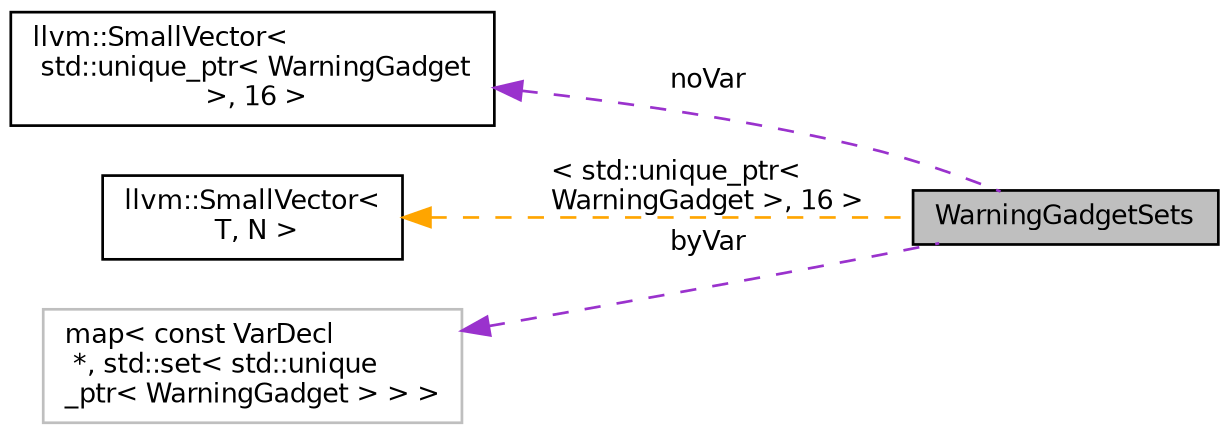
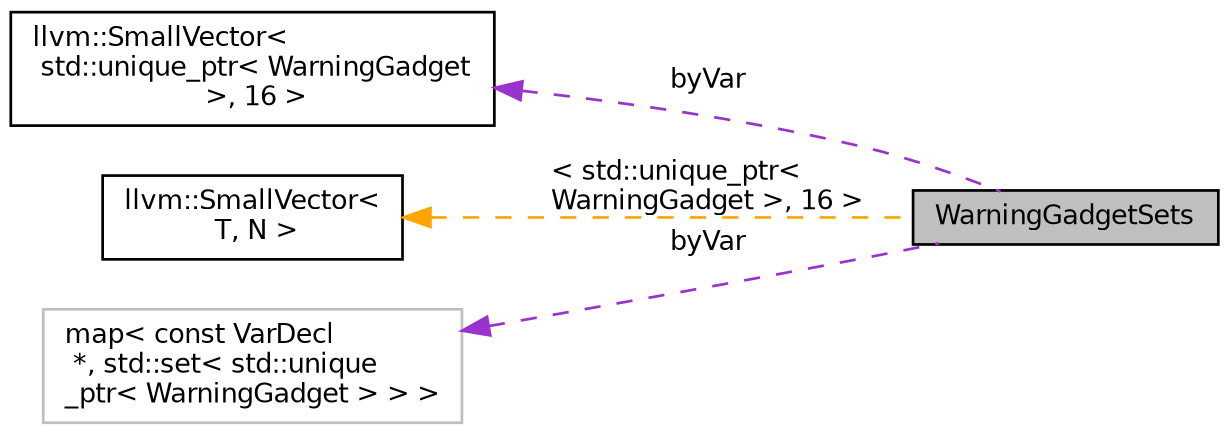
(704, 81) -> (704, 81)
